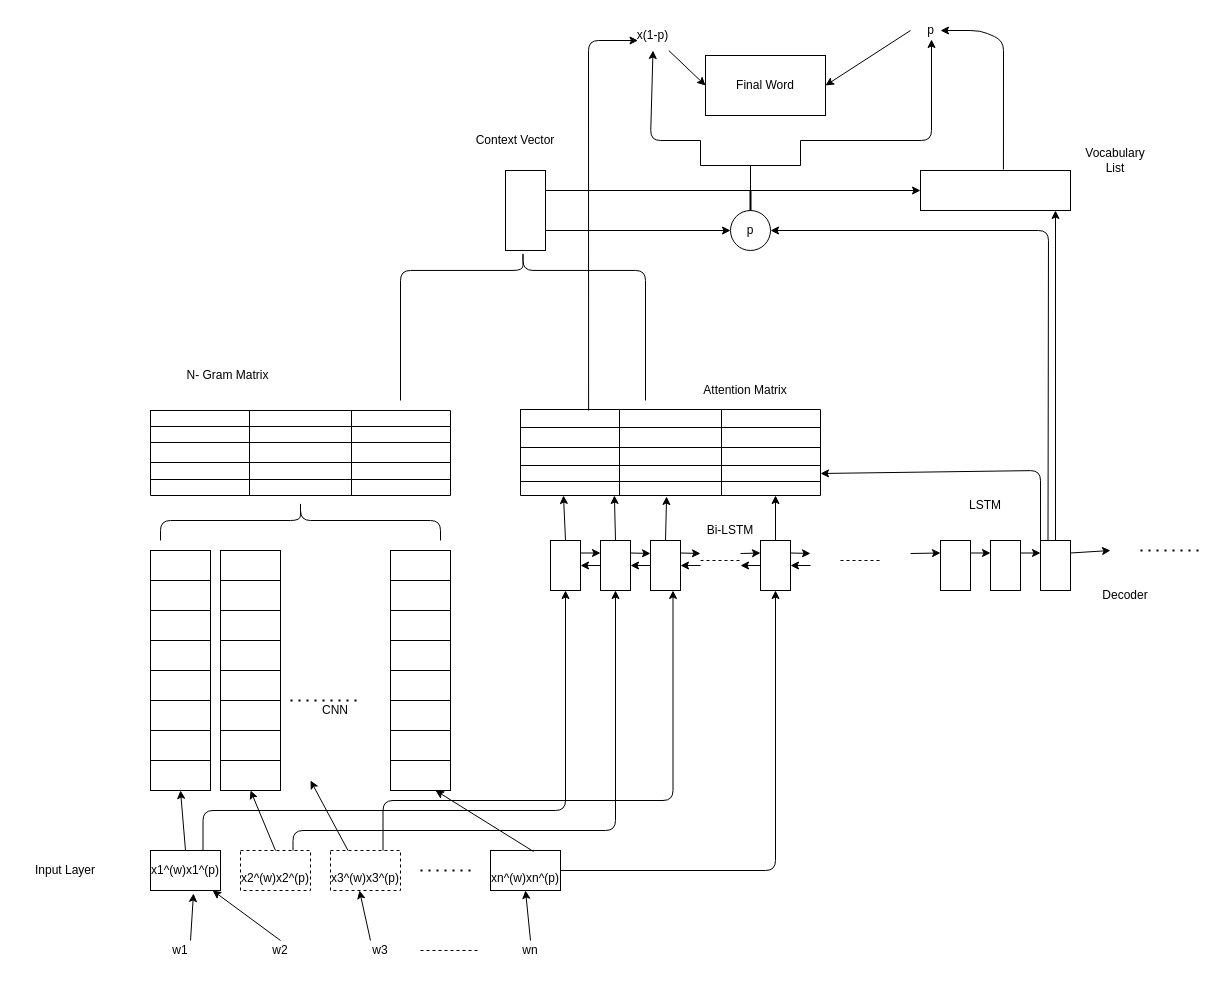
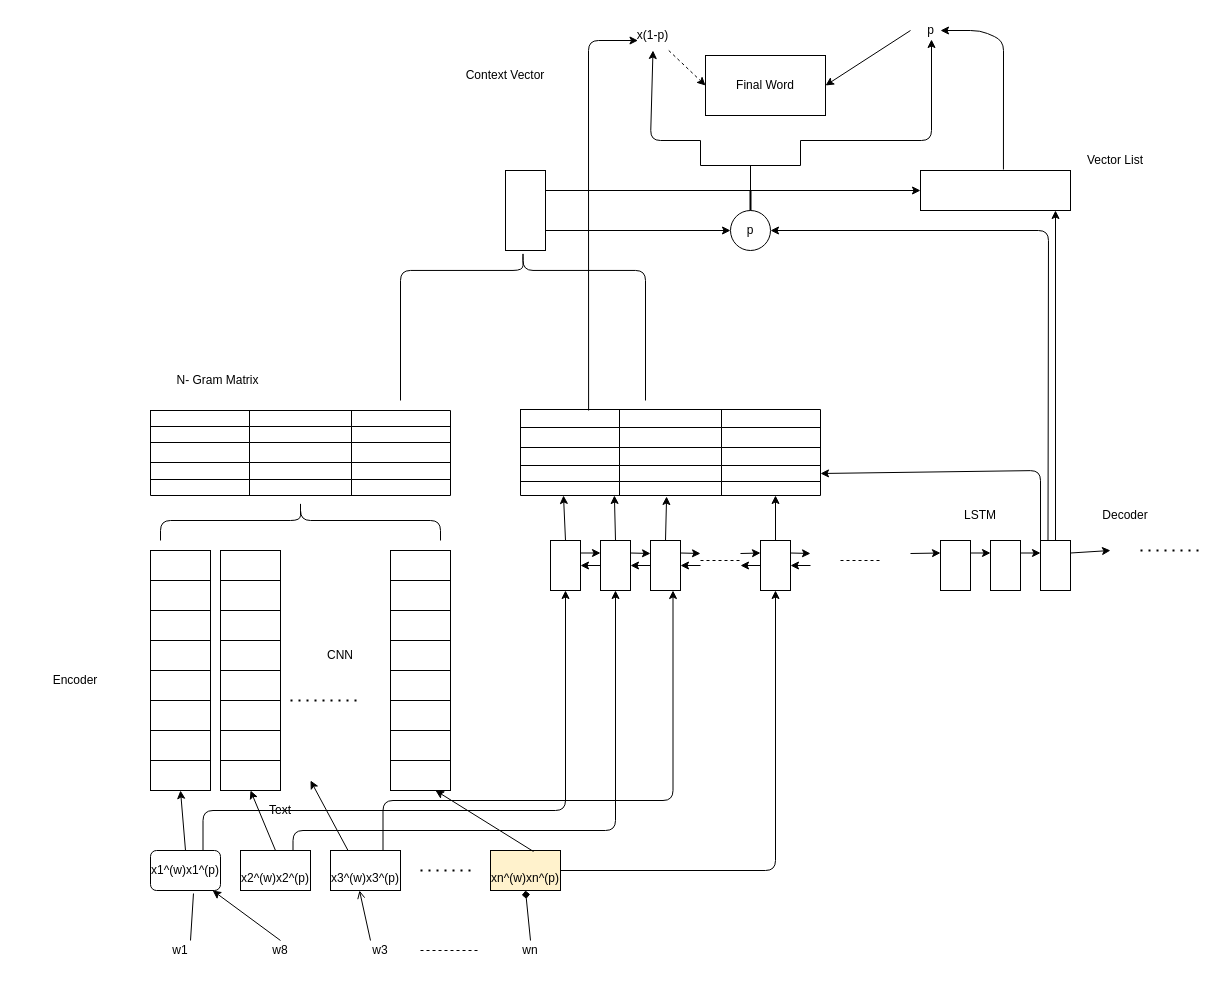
(685, 66) -> (685, 66)
(516, 141) -> (506, 76)
(1116, 161) -> (1116, 161)
(228, 376) -> (218, 381)
(746, 391) -> none
(986, 506) -> (981, 516)
(731, 531) -> none
(1126, 596) -> (1126, 516)
none -> (76, 681)
(336, 711) -> (341, 656)
none -> (281, 811)
(66, 871) -> none
(186, 871) -> (186, 871)
(276, 871) -> (276, 871)
(366, 871) -> (366, 871)
(526, 871) -> (526, 871)
(361, 898) -> (361, 896)
(526, 898) -> (526, 899)
(193, 902) -> (193, 899)
(281, 951) -> (281, 951)
